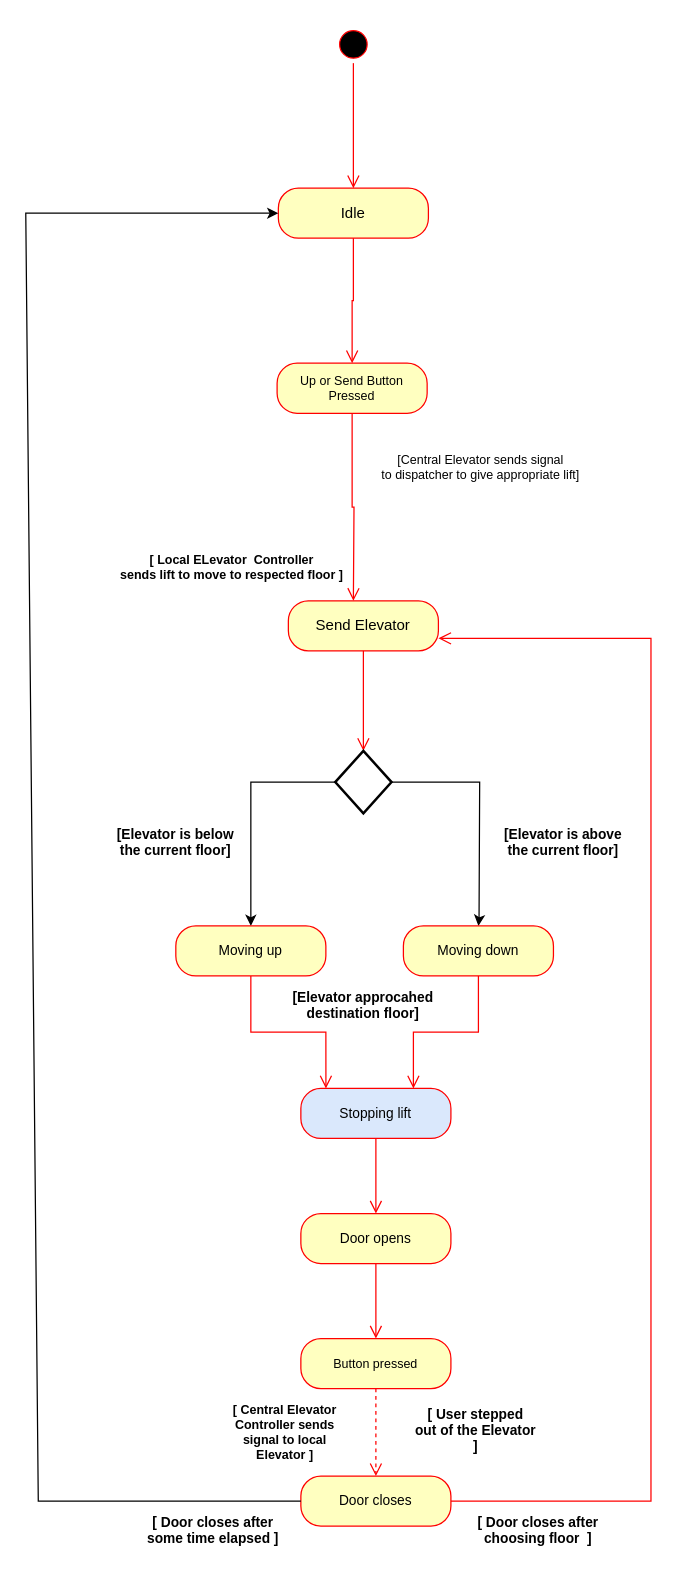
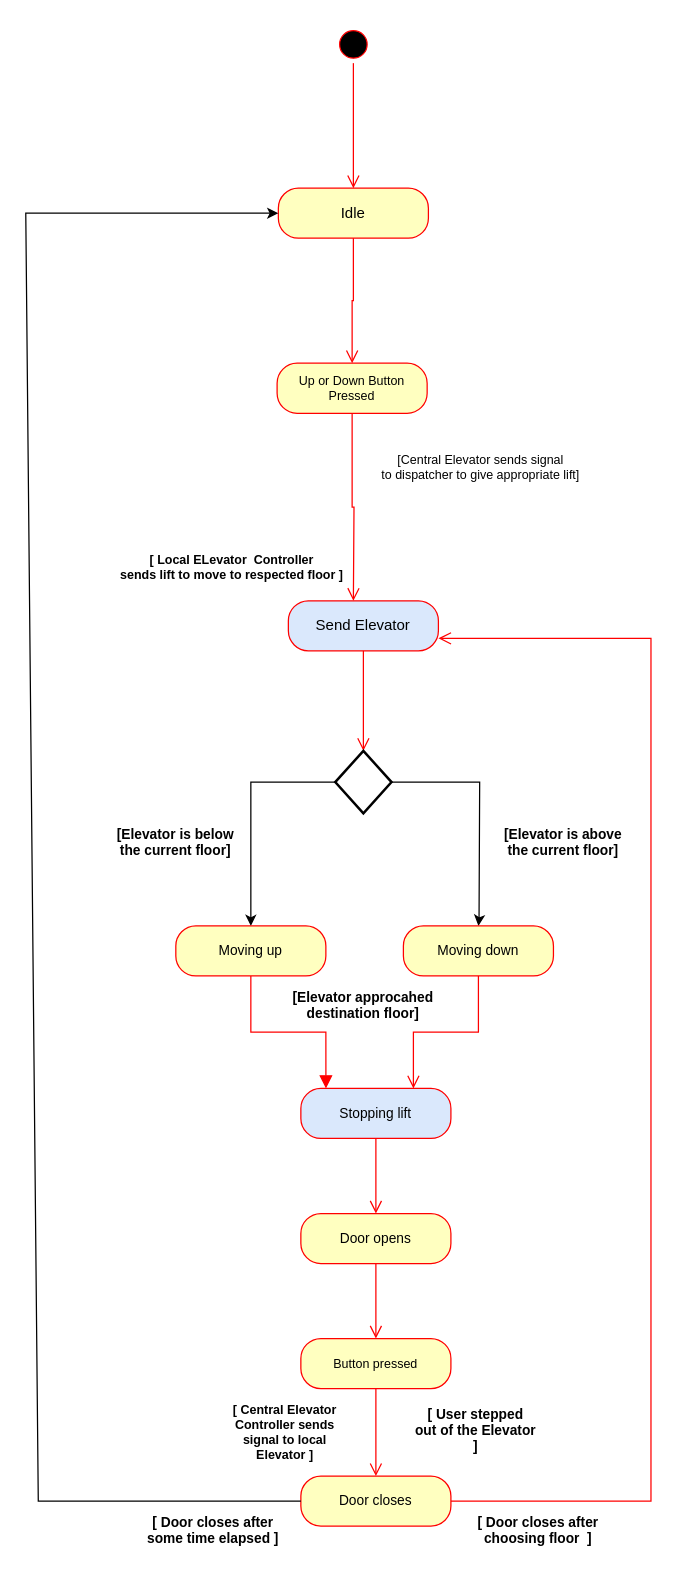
(352, 388) -> (352, 388)
(363, 626) -> (363, 626)
(326, 1078) -> (326, 1074)
(376, 1430) -> (376, 1430)
